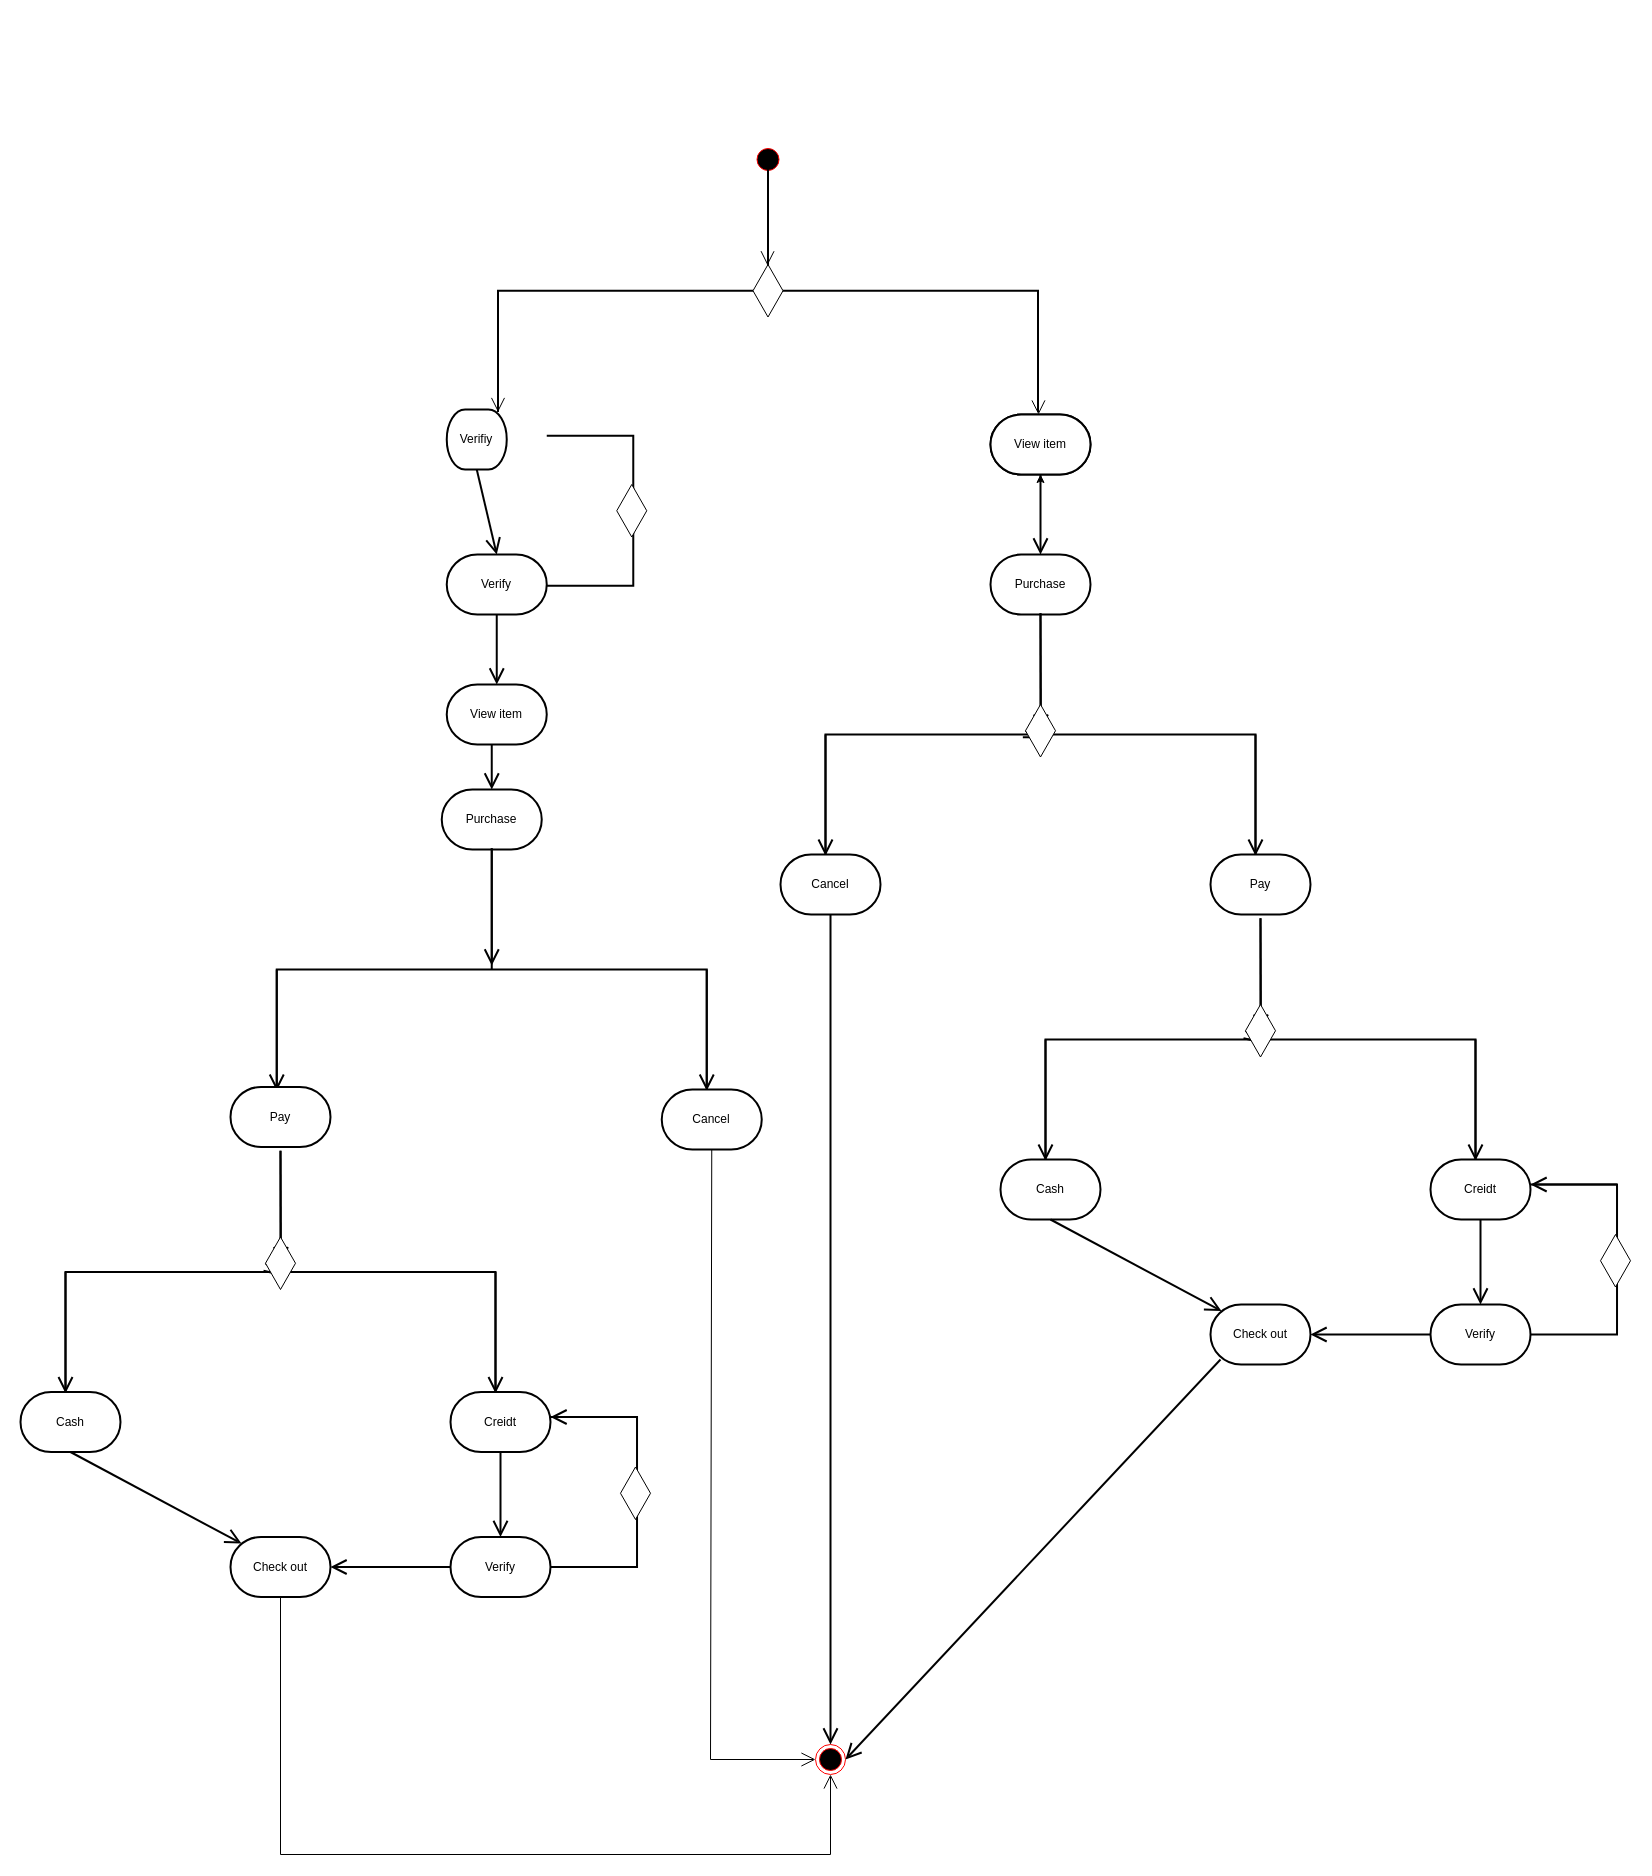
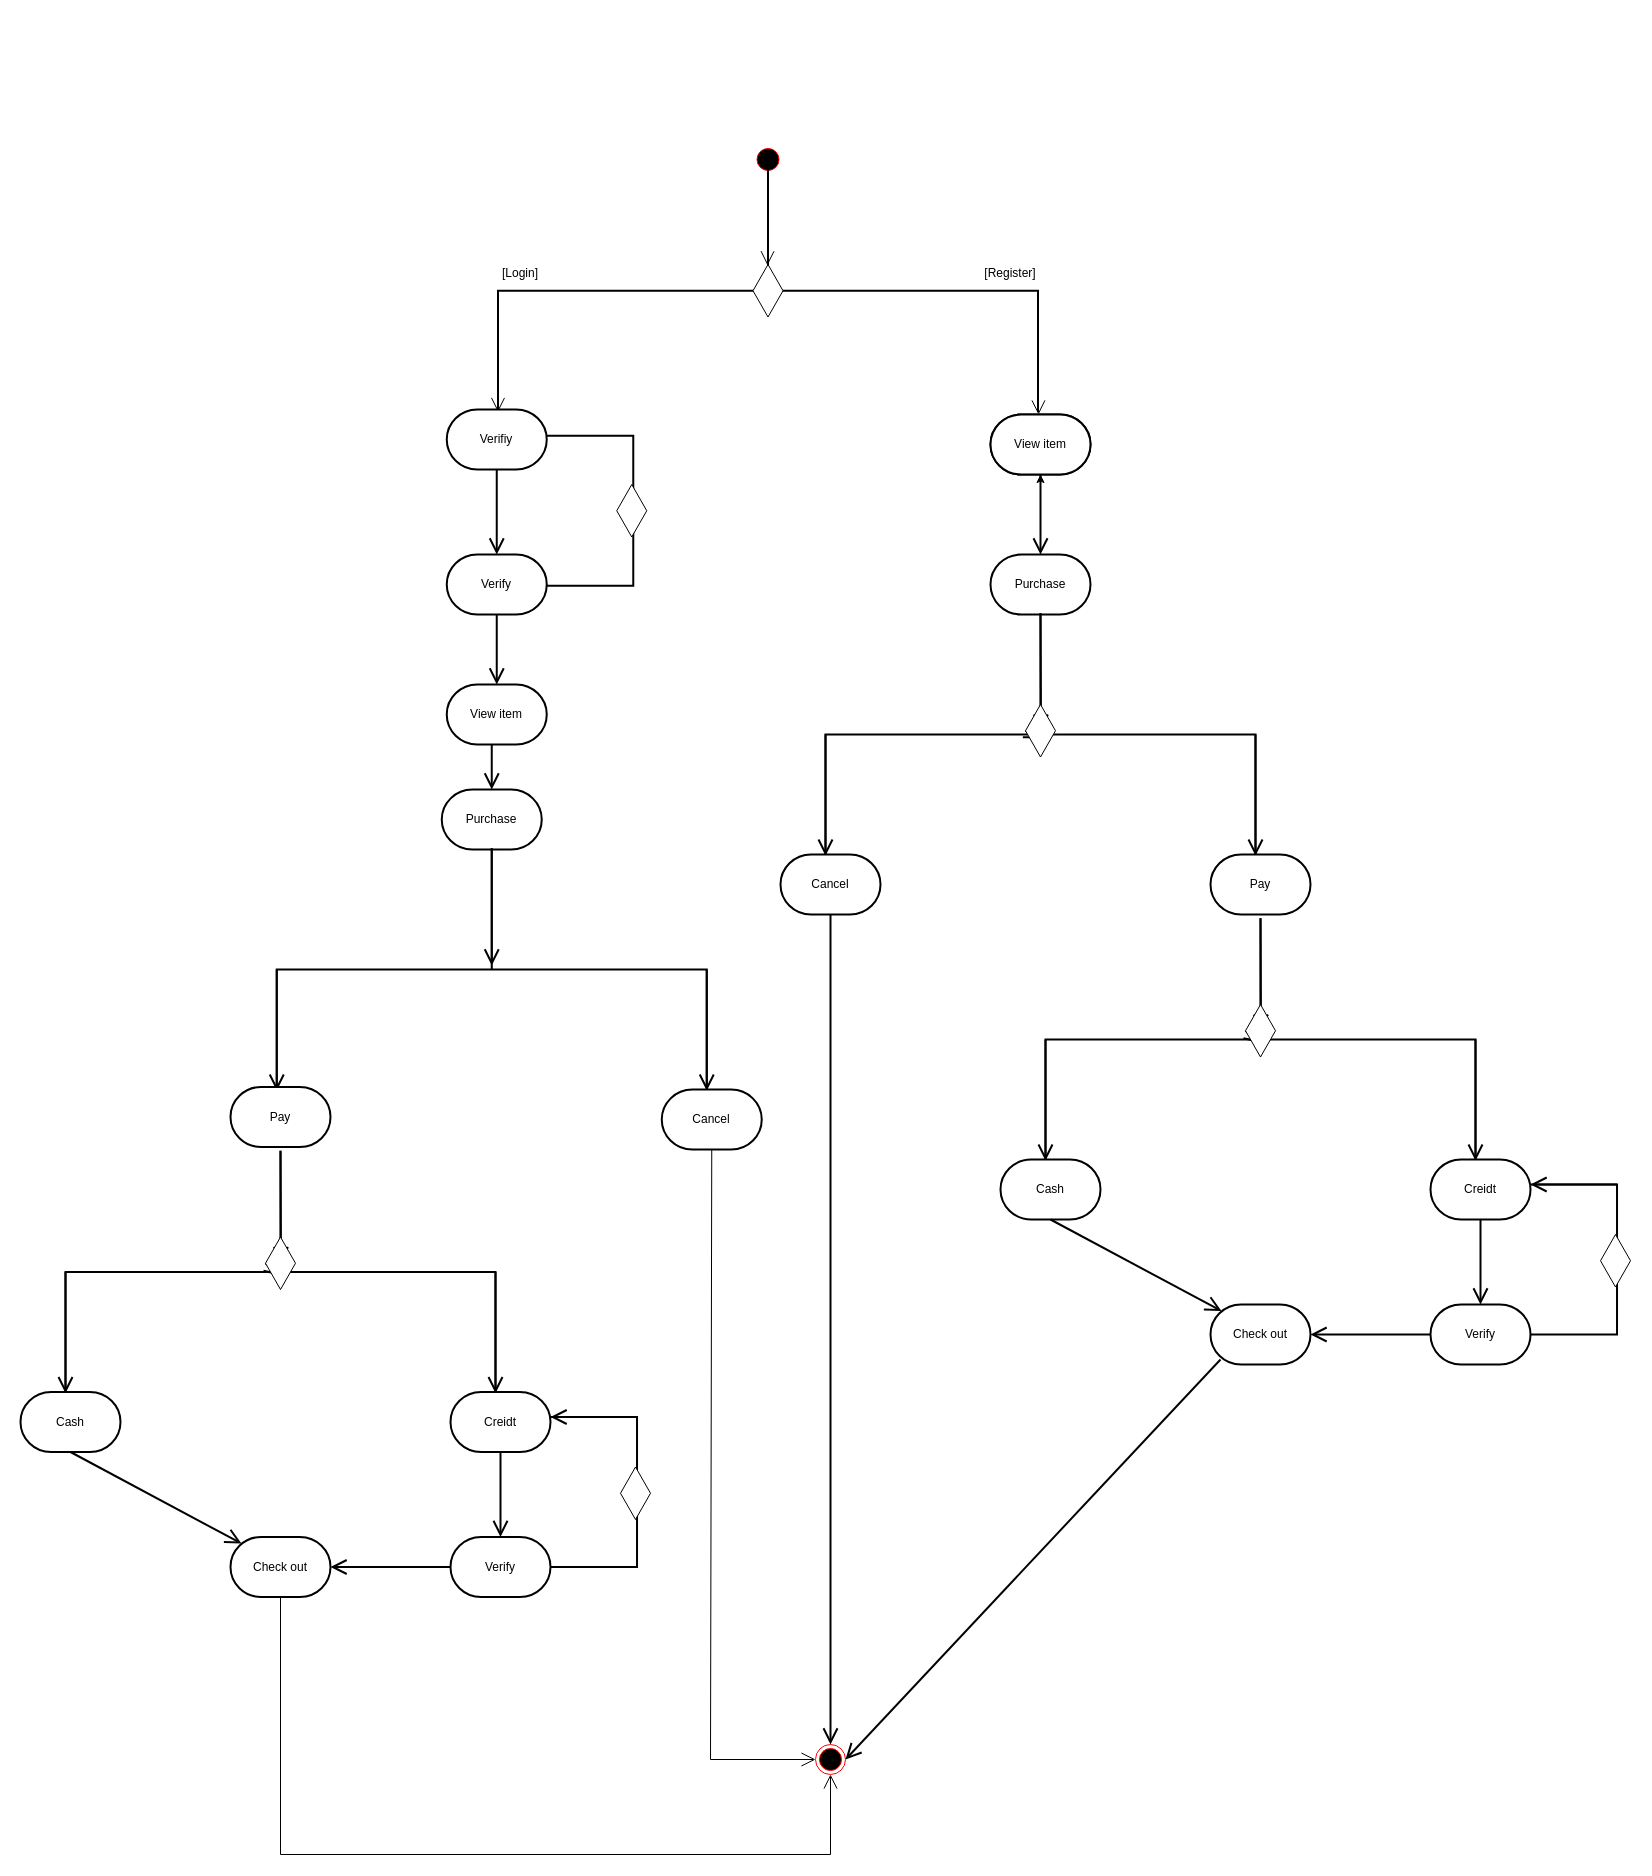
none -> (521, 273)
none -> (1011, 273)
(477, 440) -> (497, 440)
